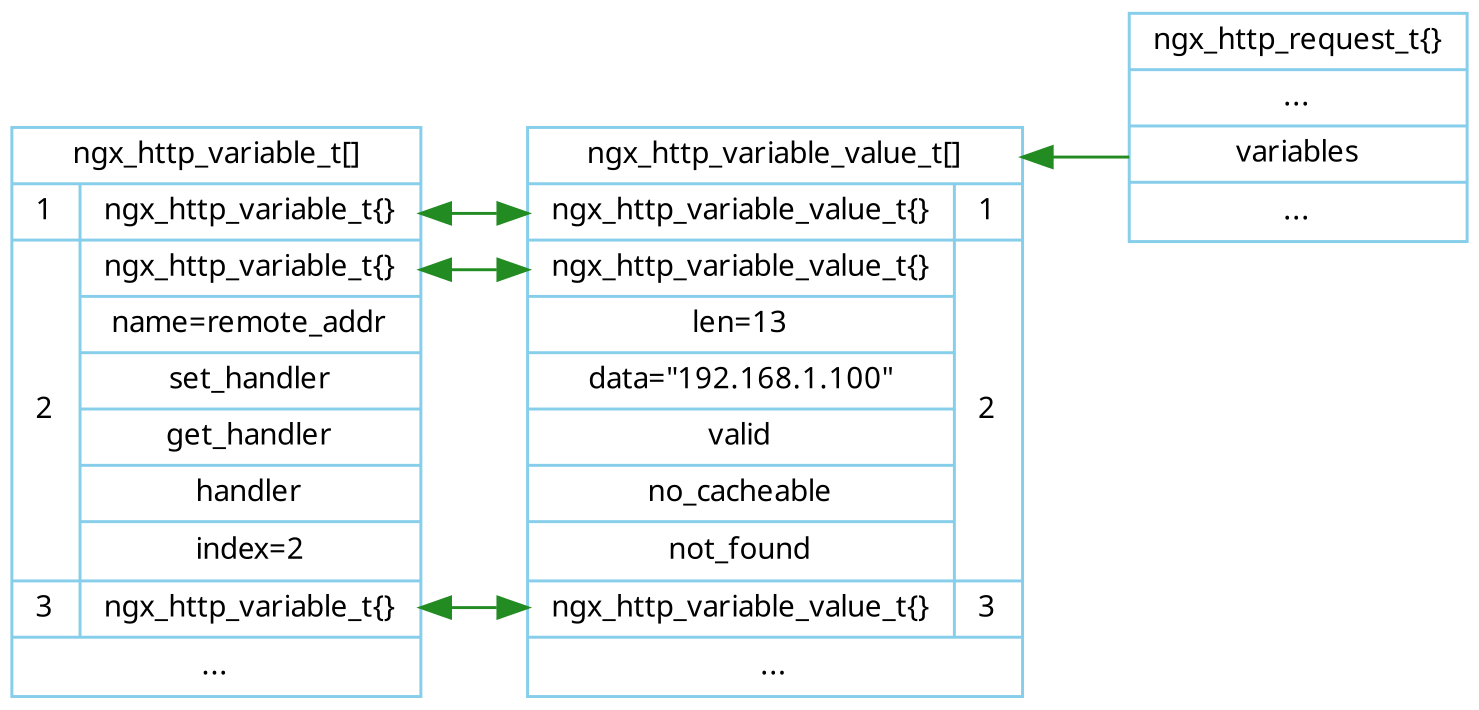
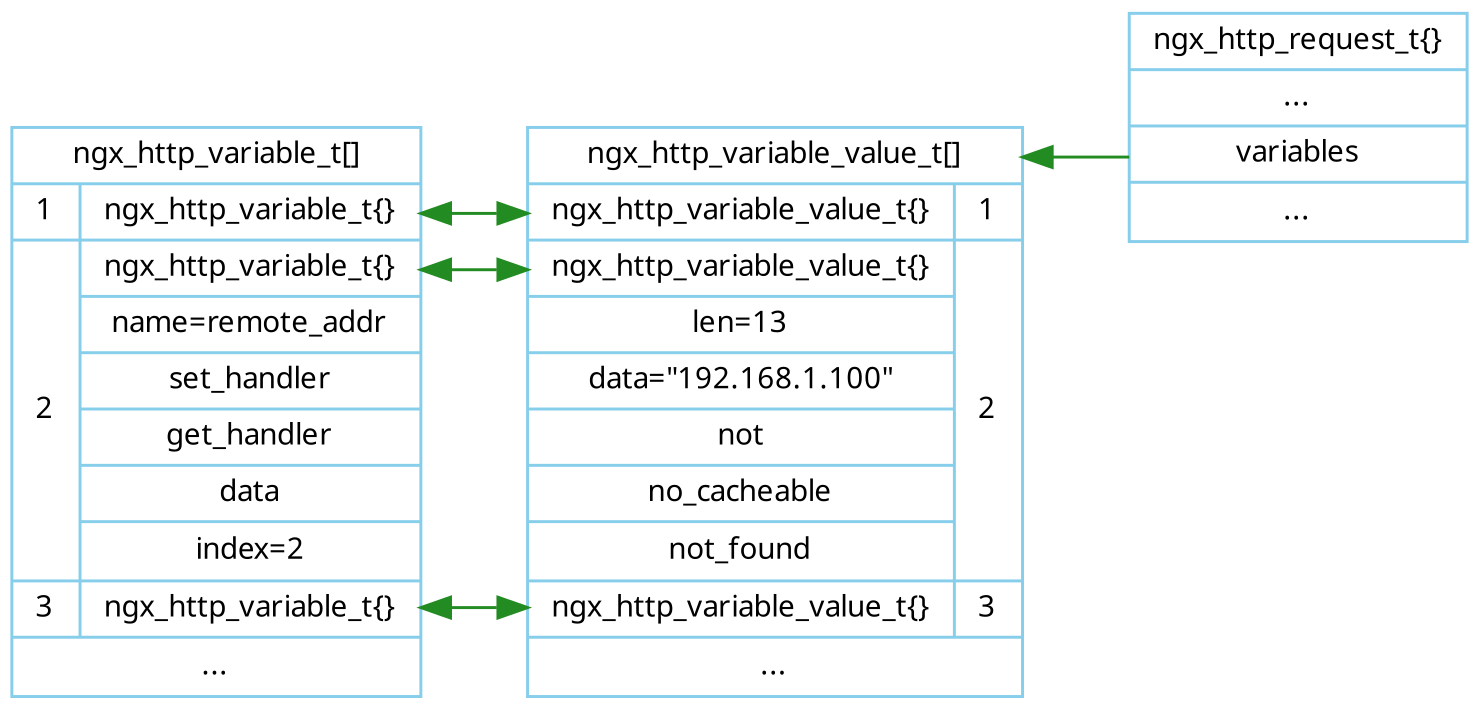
(741, 436) -> (741, 436)
(250, 492) -> (250, 492)
